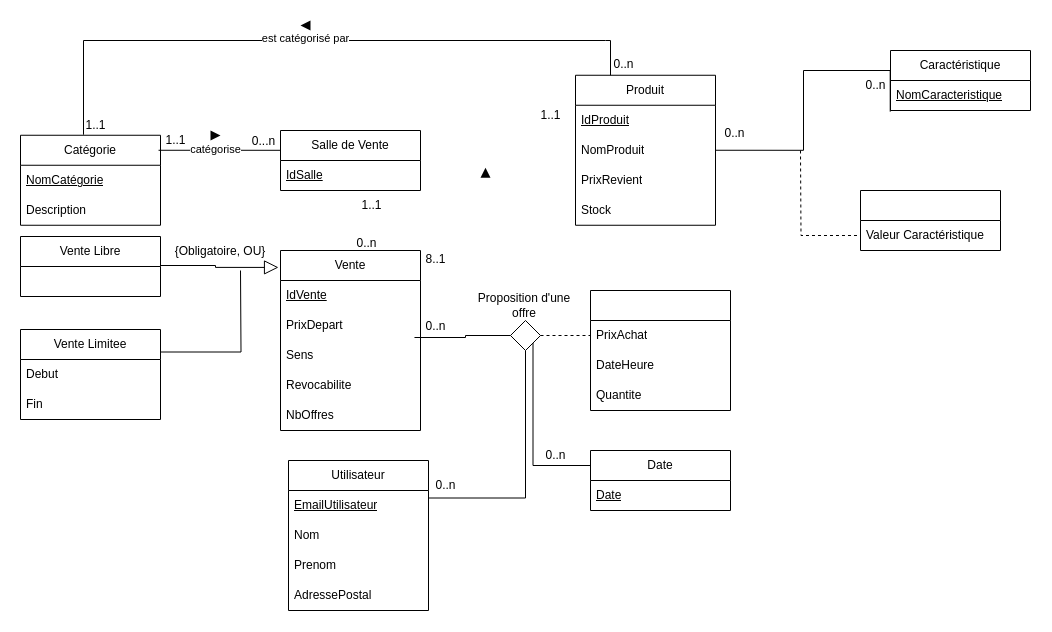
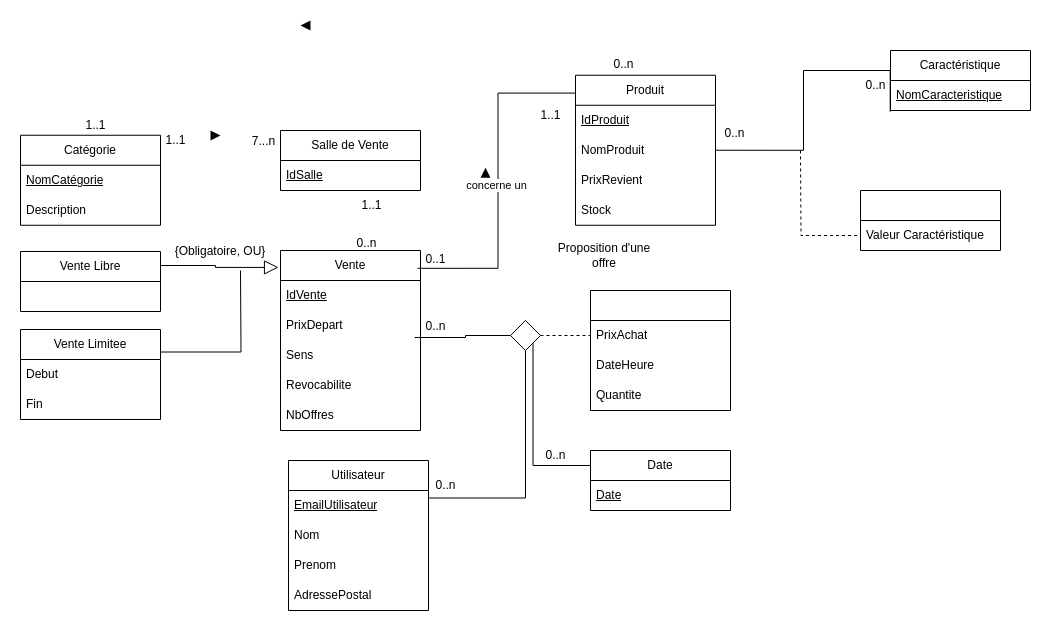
(318, 41) -> none
(264, 142) -> (264, 142)
(221, 150) -> none
none -> (498, 182)
(436, 260) -> (436, 260)
(91, 267) -> (91, 282)
(525, 305) -> (605, 255)
